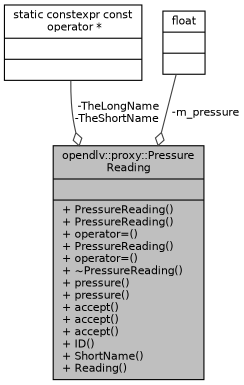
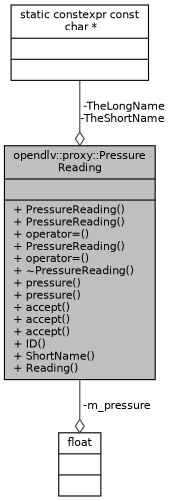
(73, 27) -> (80, 27)
(169, 103) -> (80, 399)
